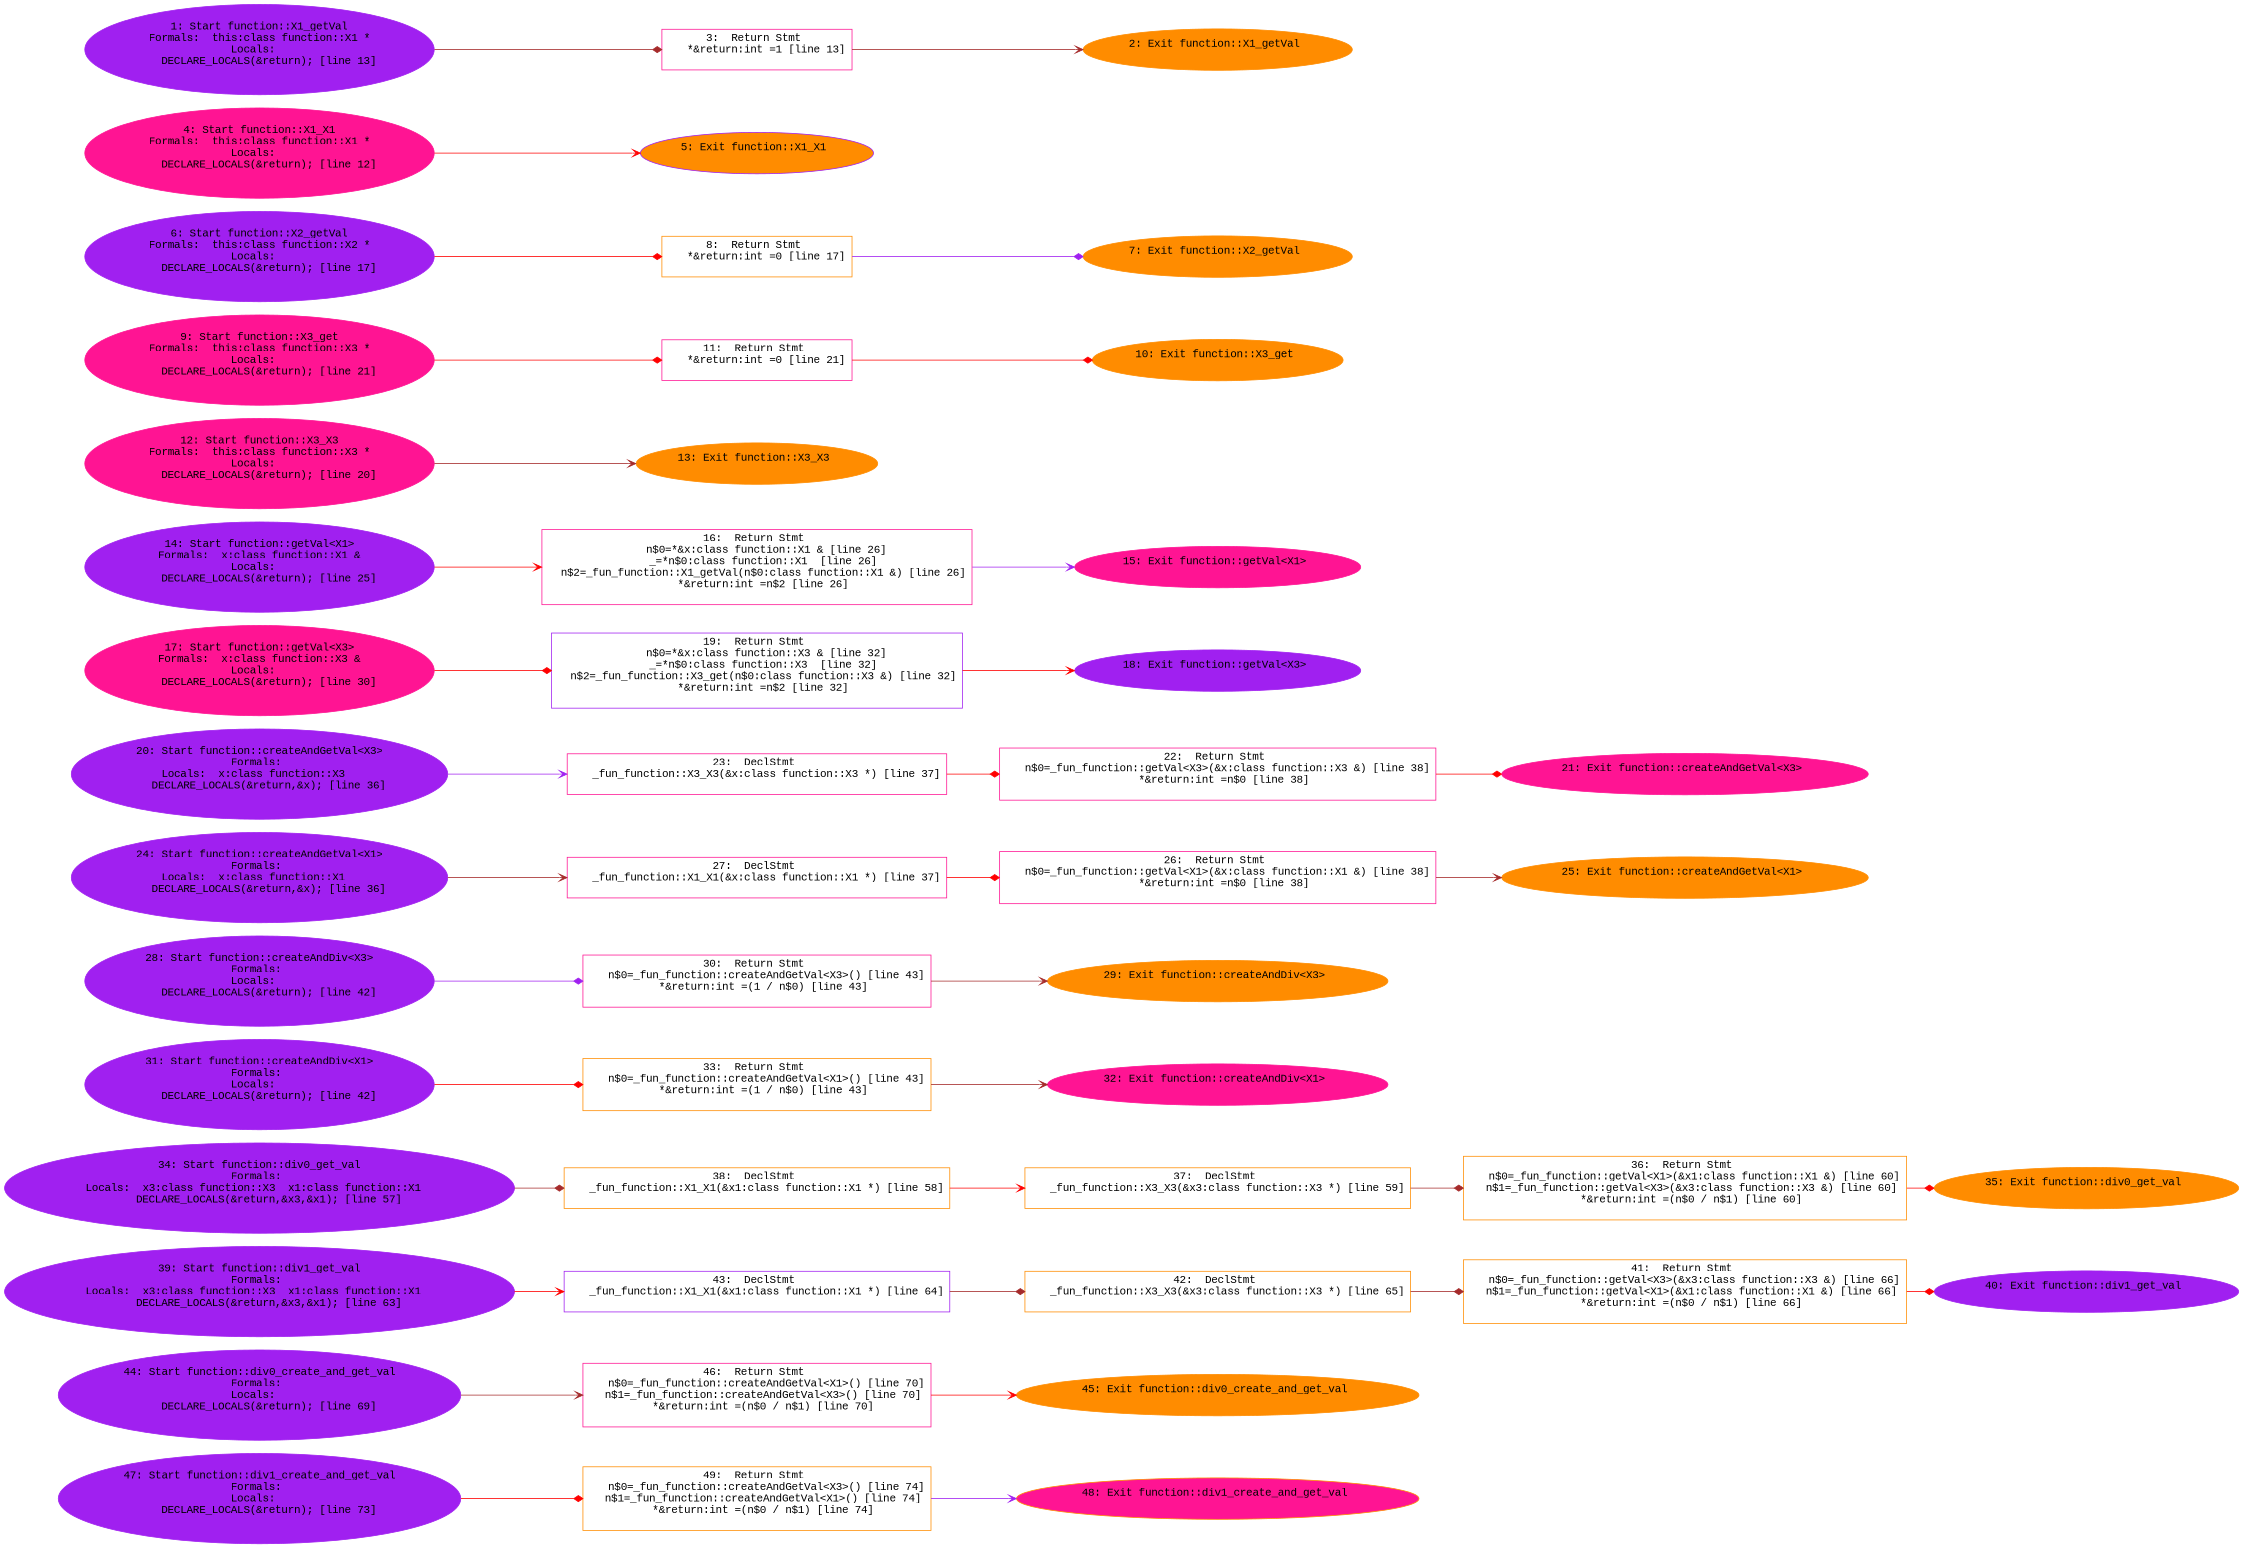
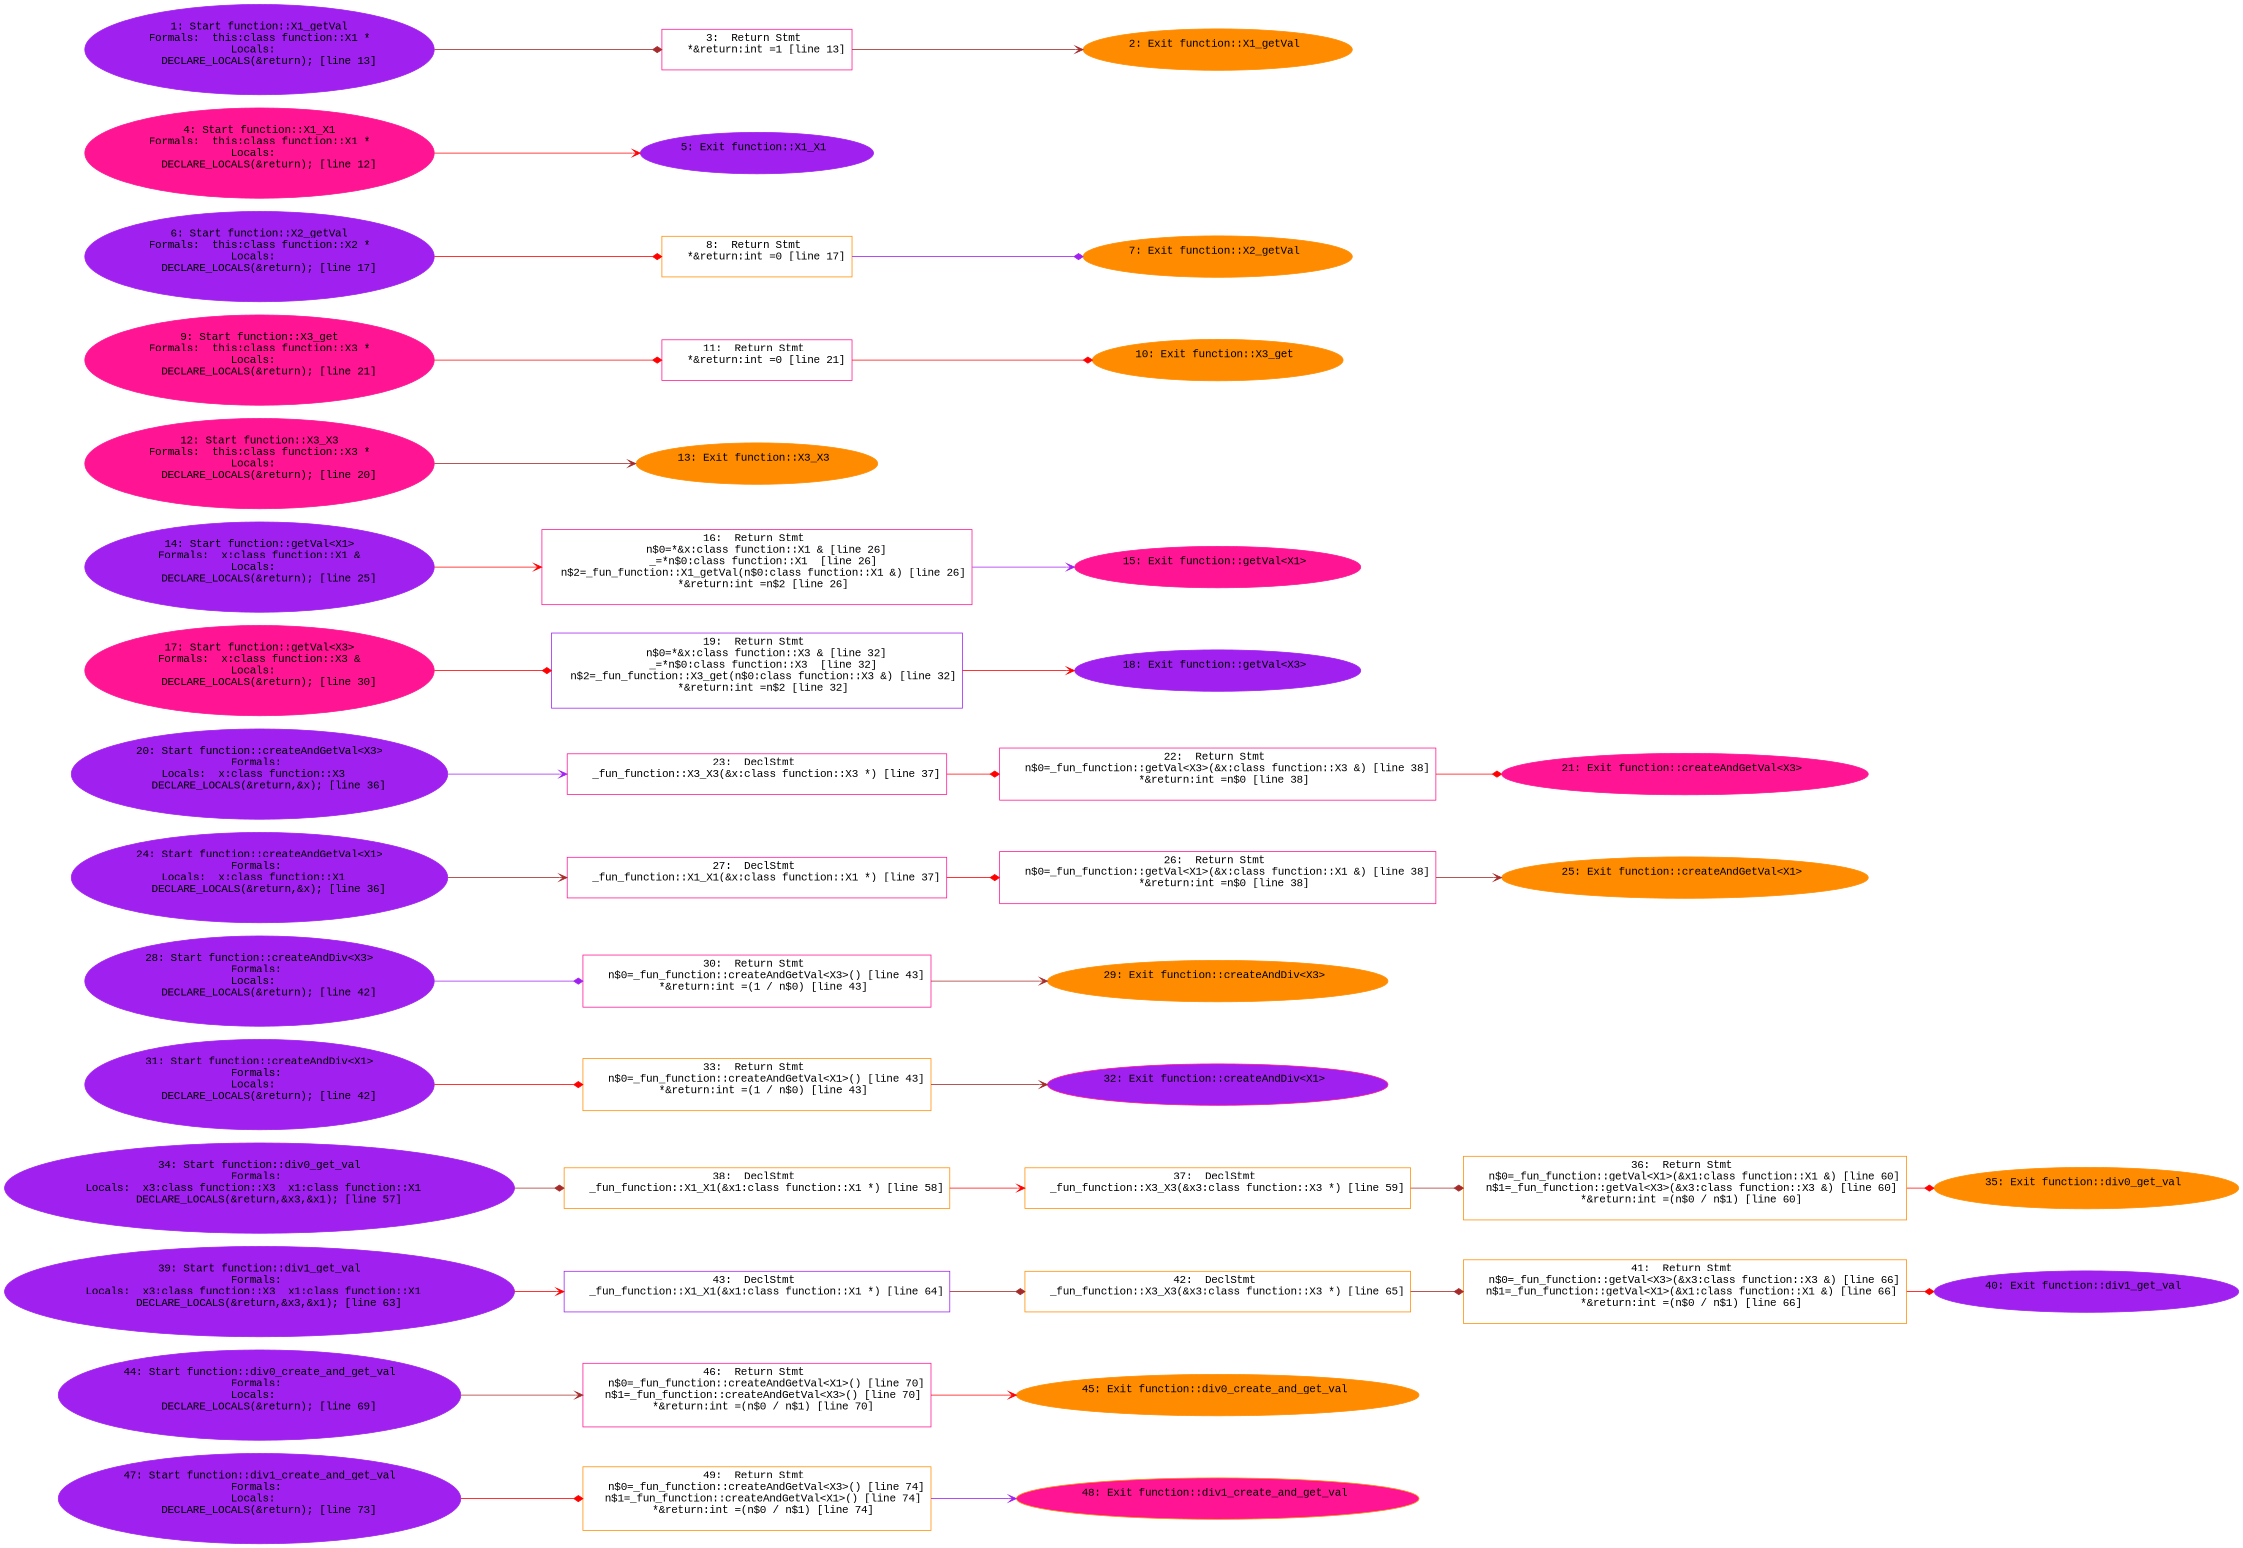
(757, 153) -> (757, 153)
(1218, 1085) -> (1218, 1085)
